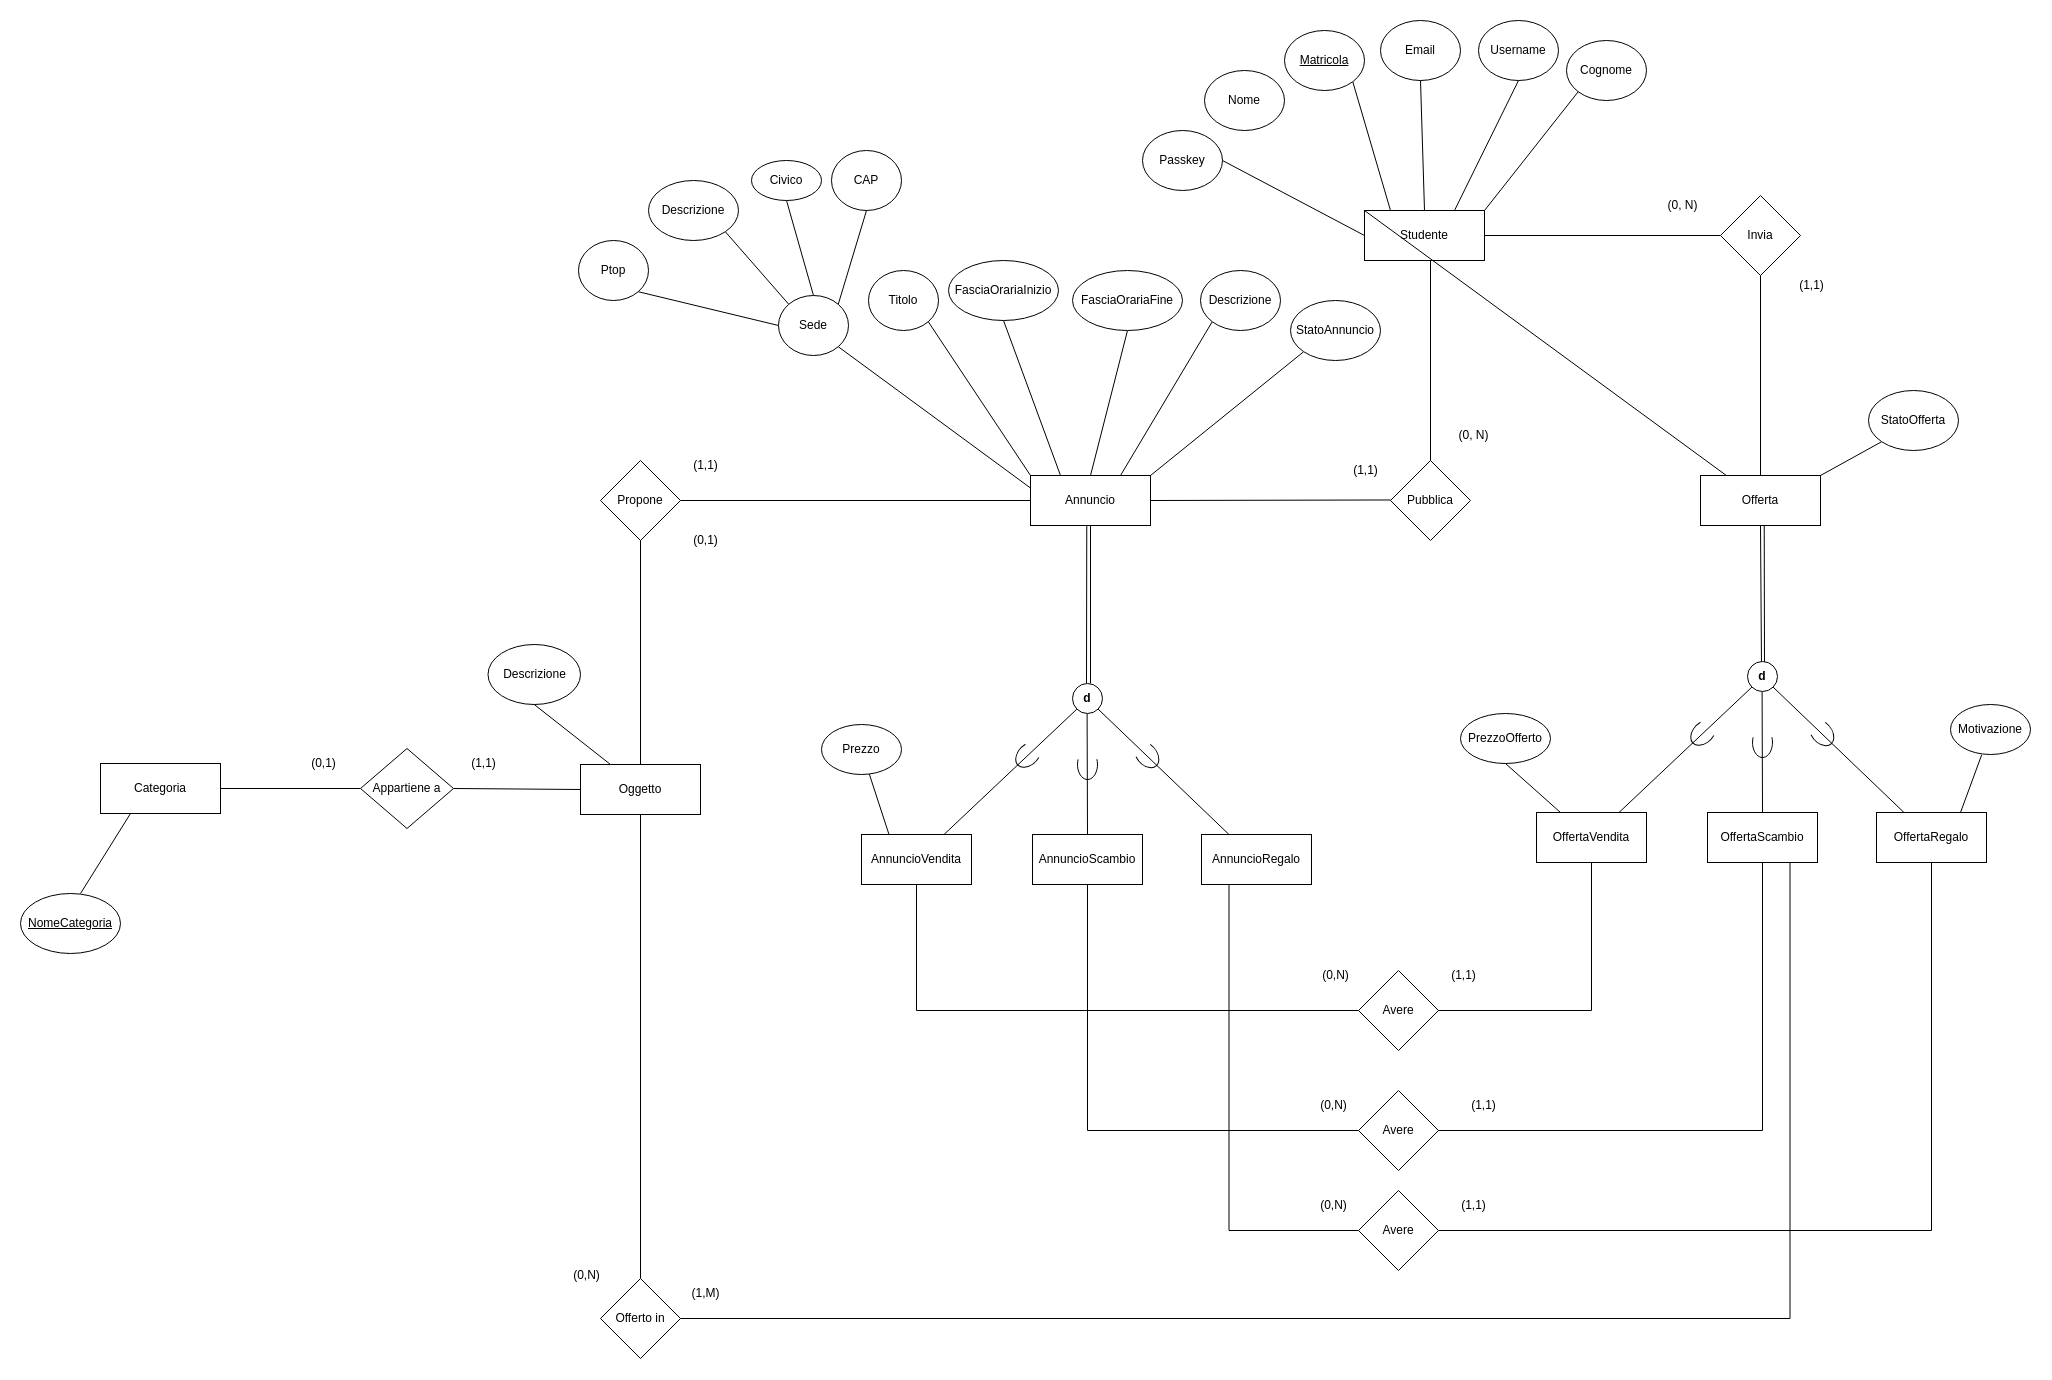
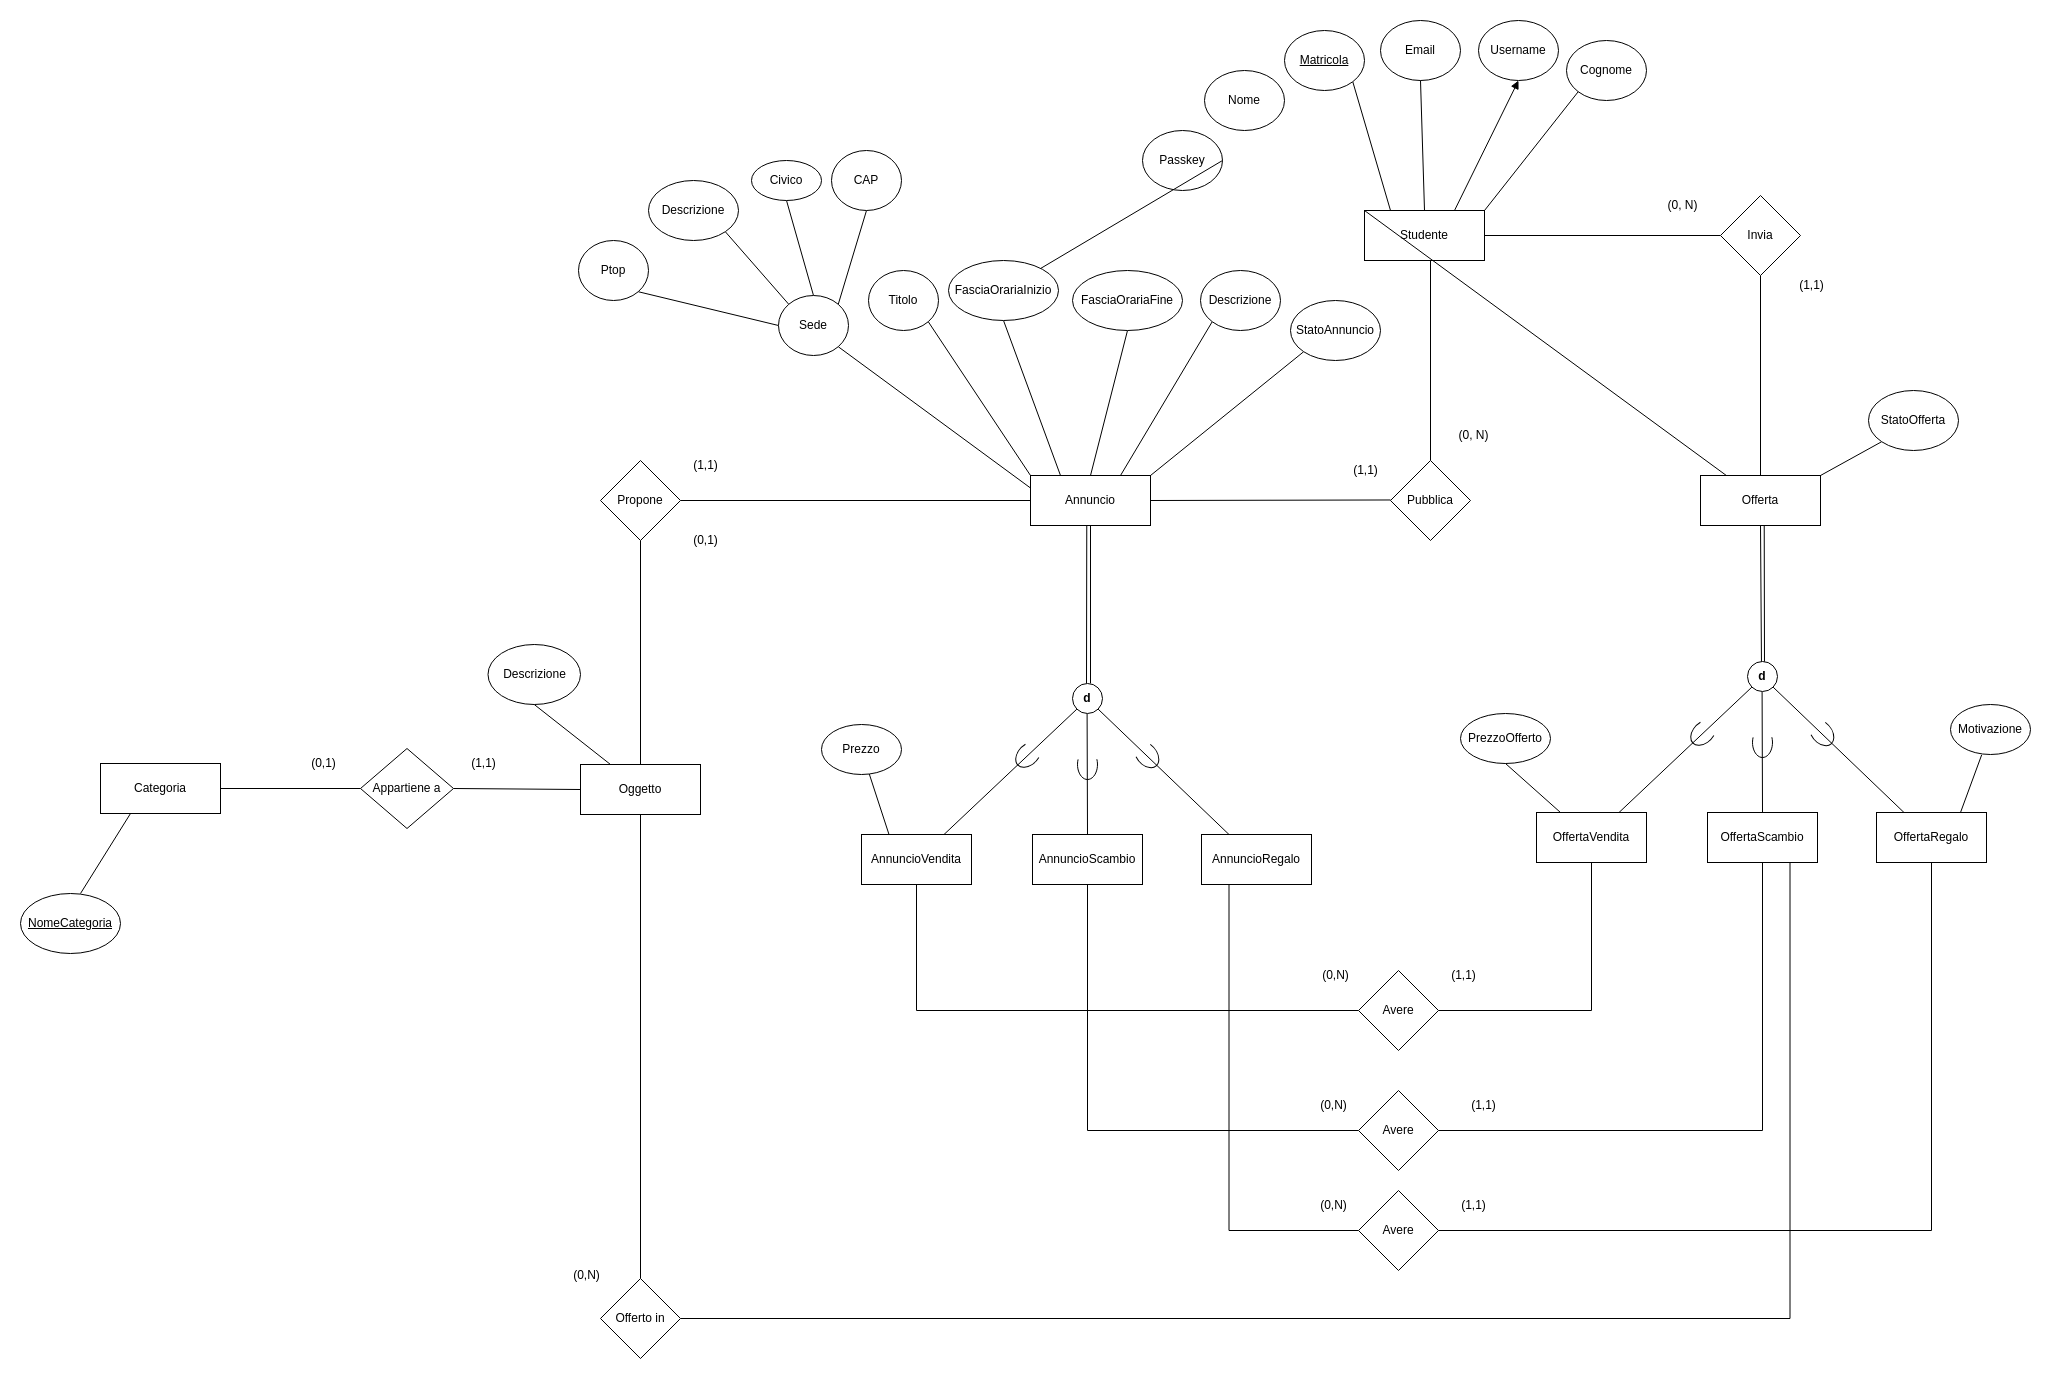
(1516, 86) -> (1514, 90)
(1294, 198) -> (1132, 214)
(706, 1294) -> none
